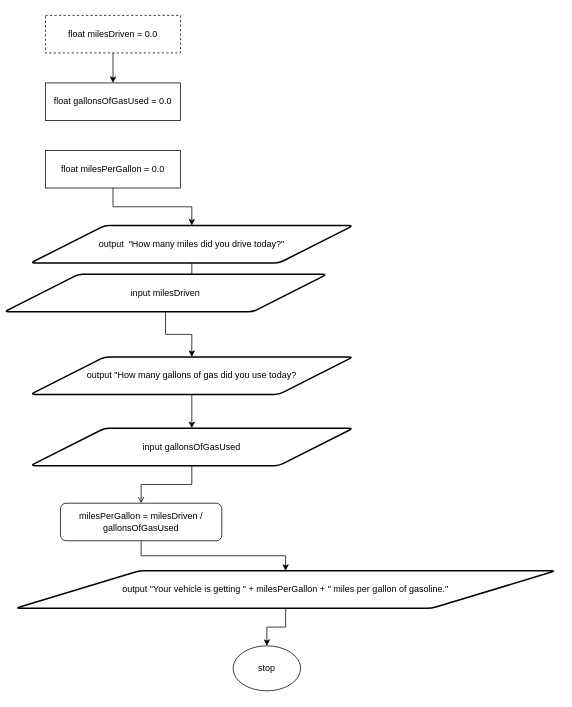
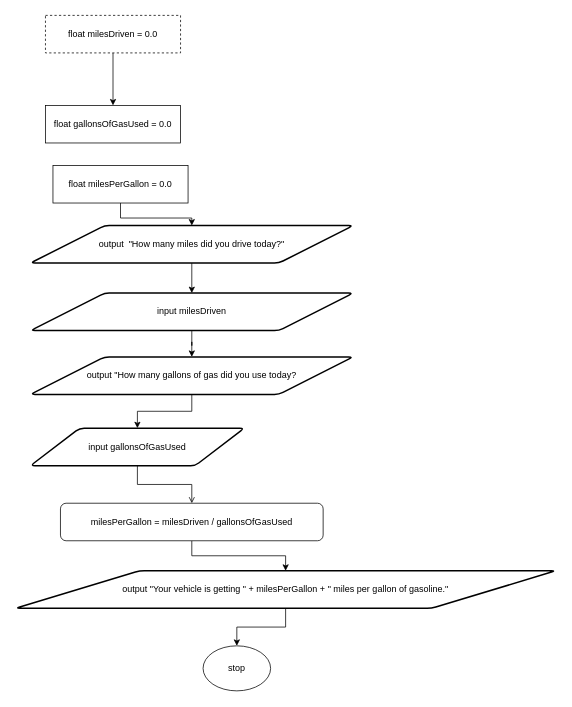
(113, 102) -> (113, 124)
(113, 169) -> (120, 184)
(165, 293) -> (192, 312)
(192, 447) -> (137, 447)
(141, 522) -> (192, 522)
(267, 668) -> (237, 668)
